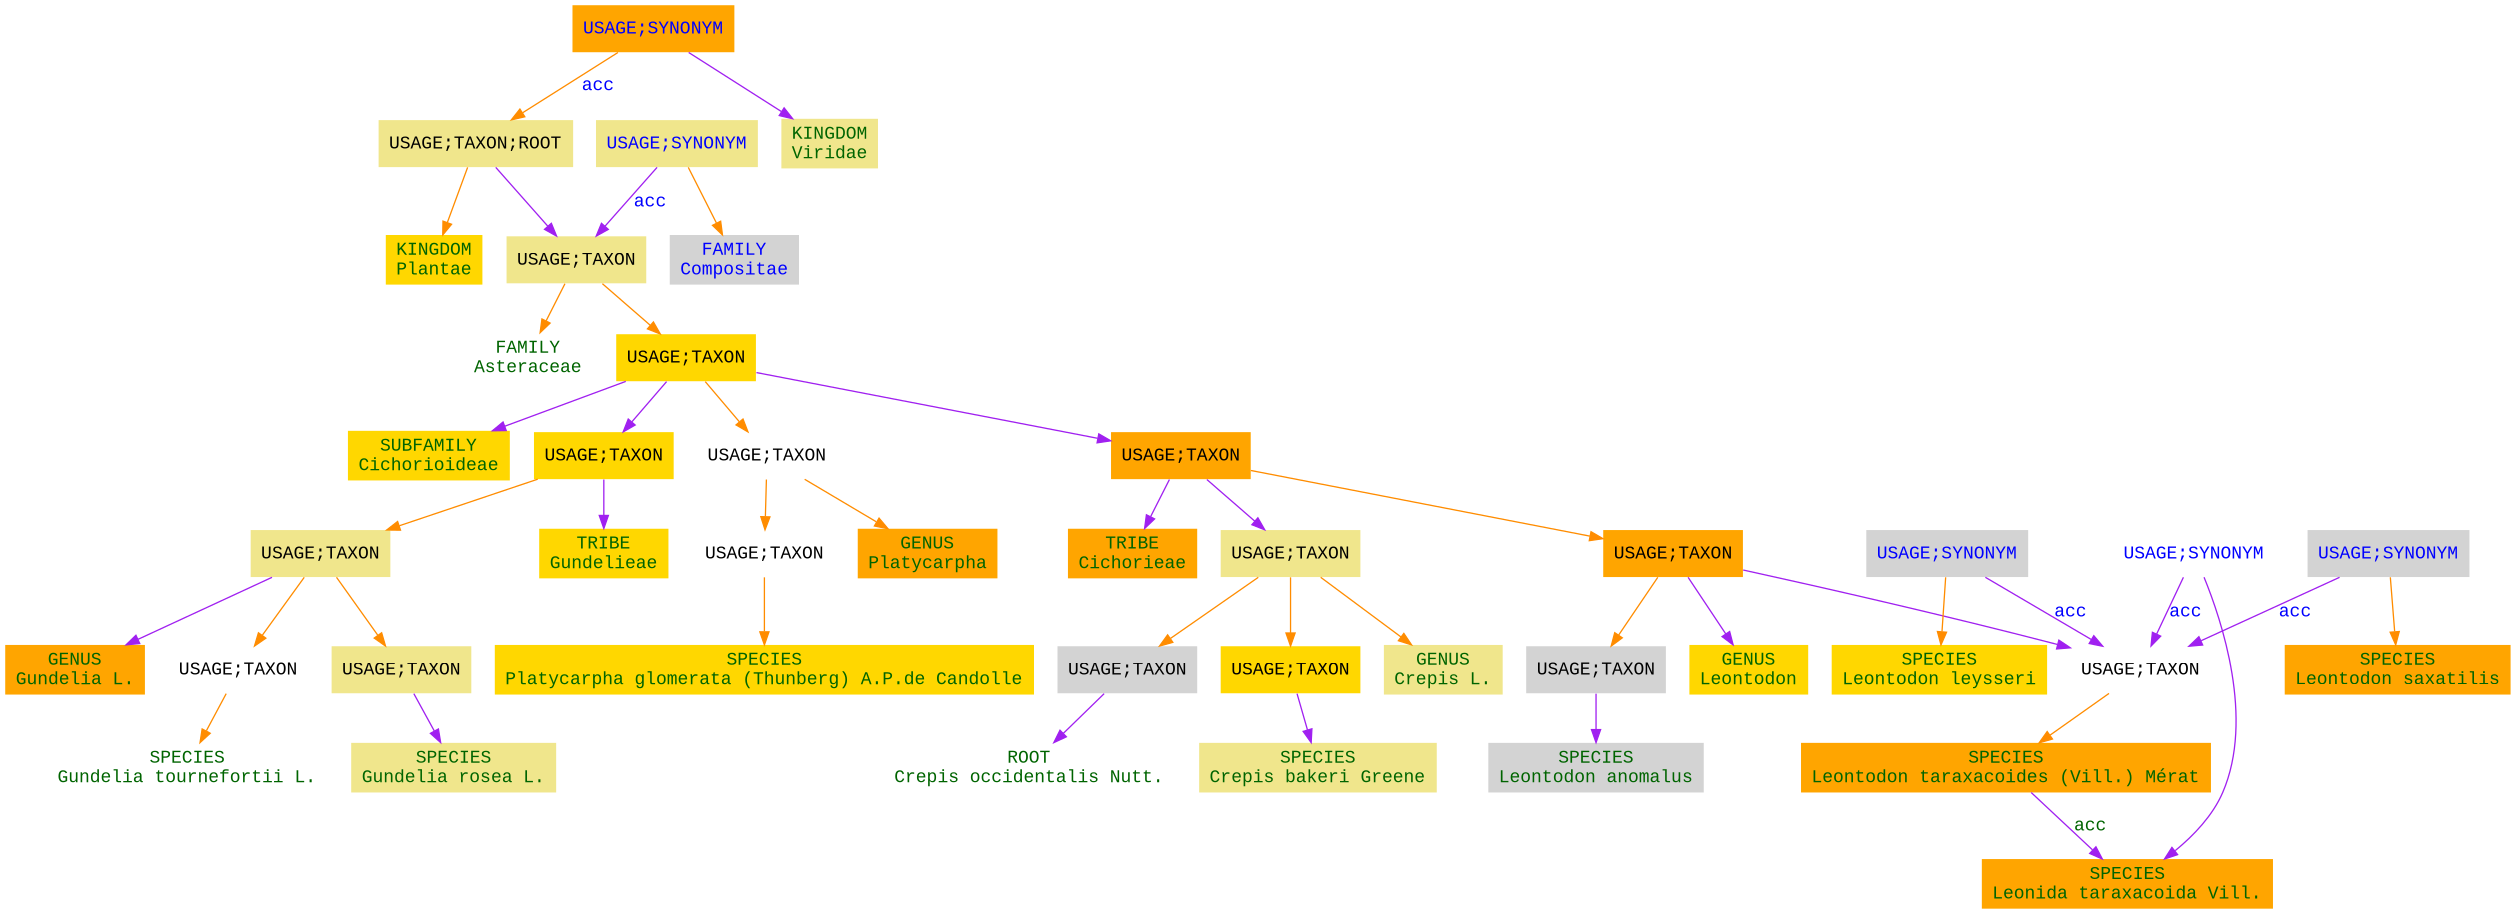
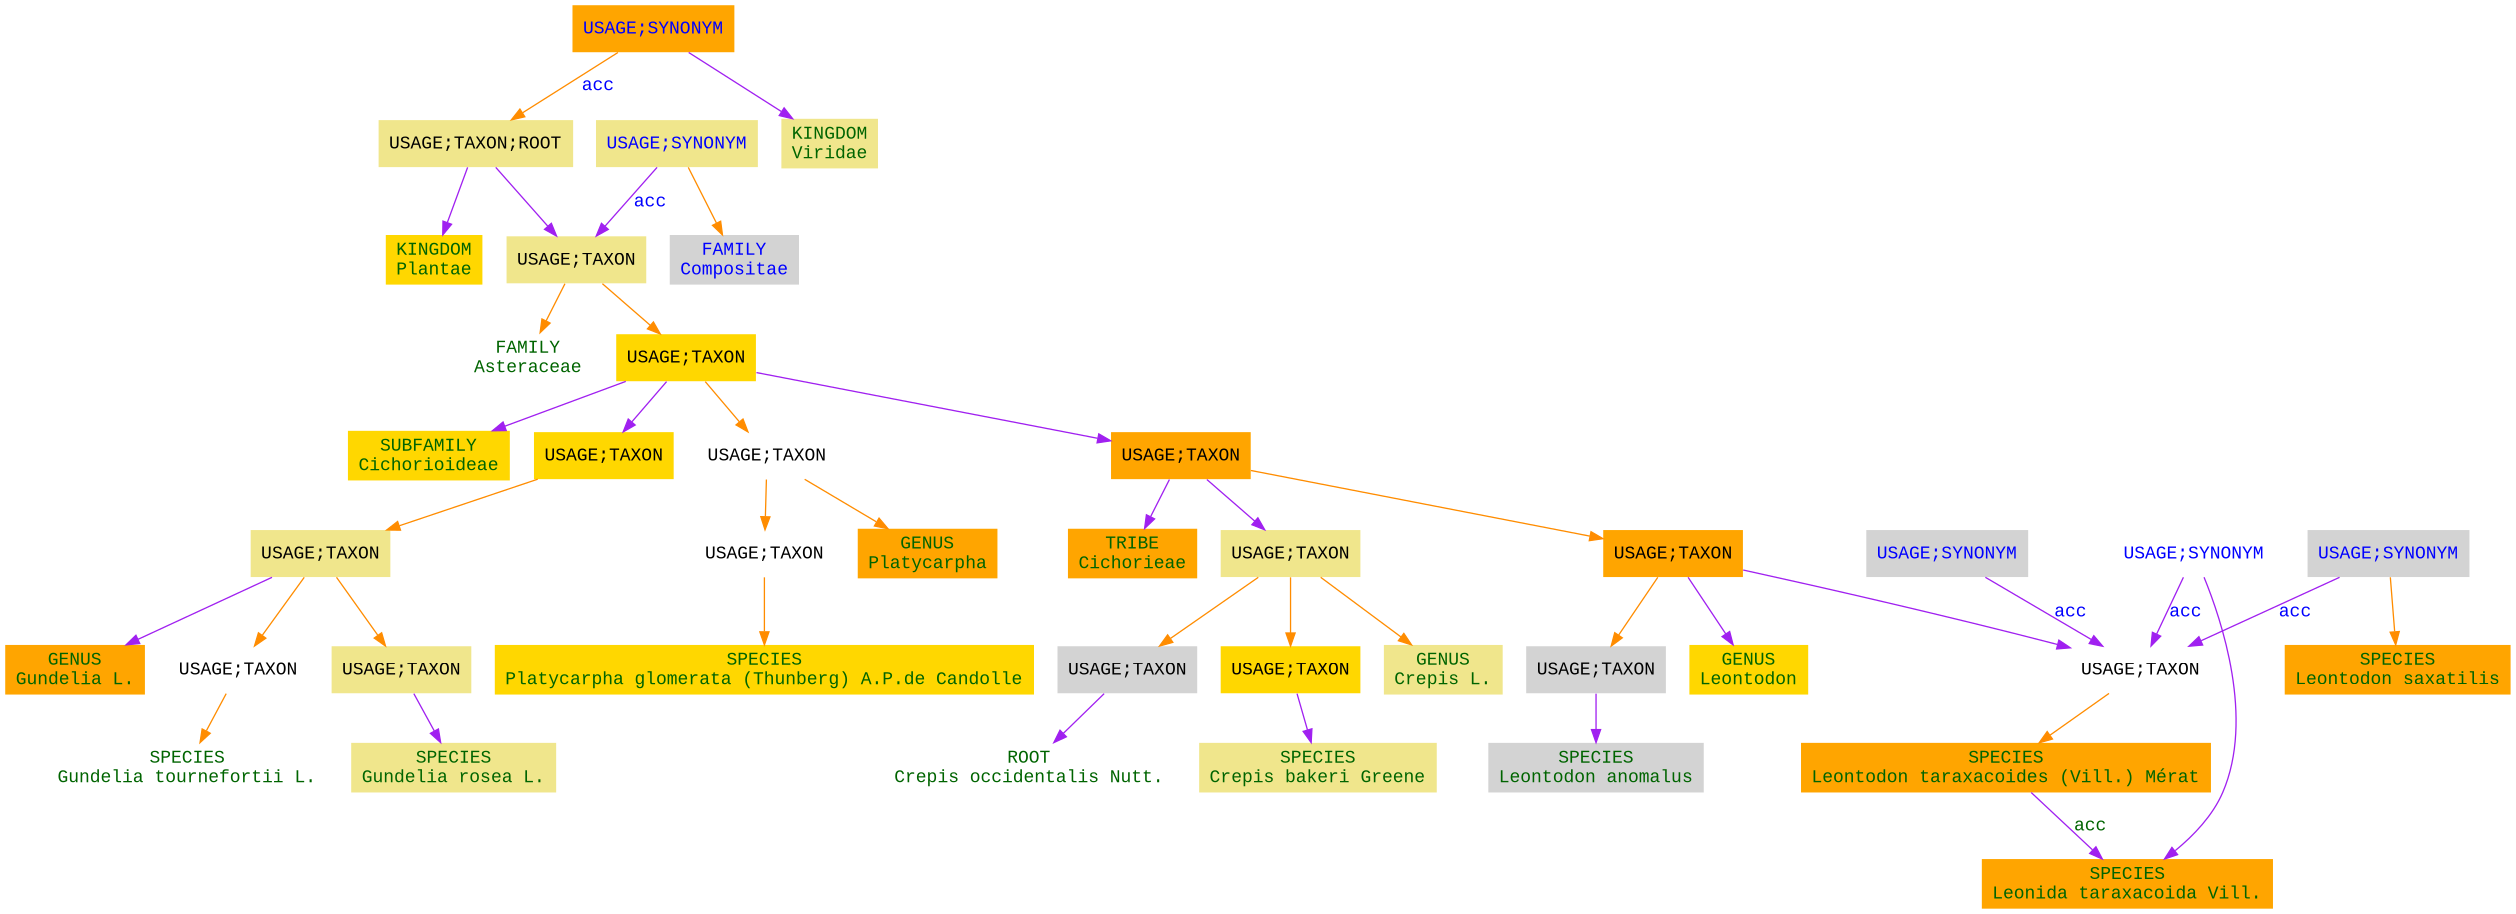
(457, 195) -> (457, 195)
(604, 554) -> none
(1939, 670) -> none
